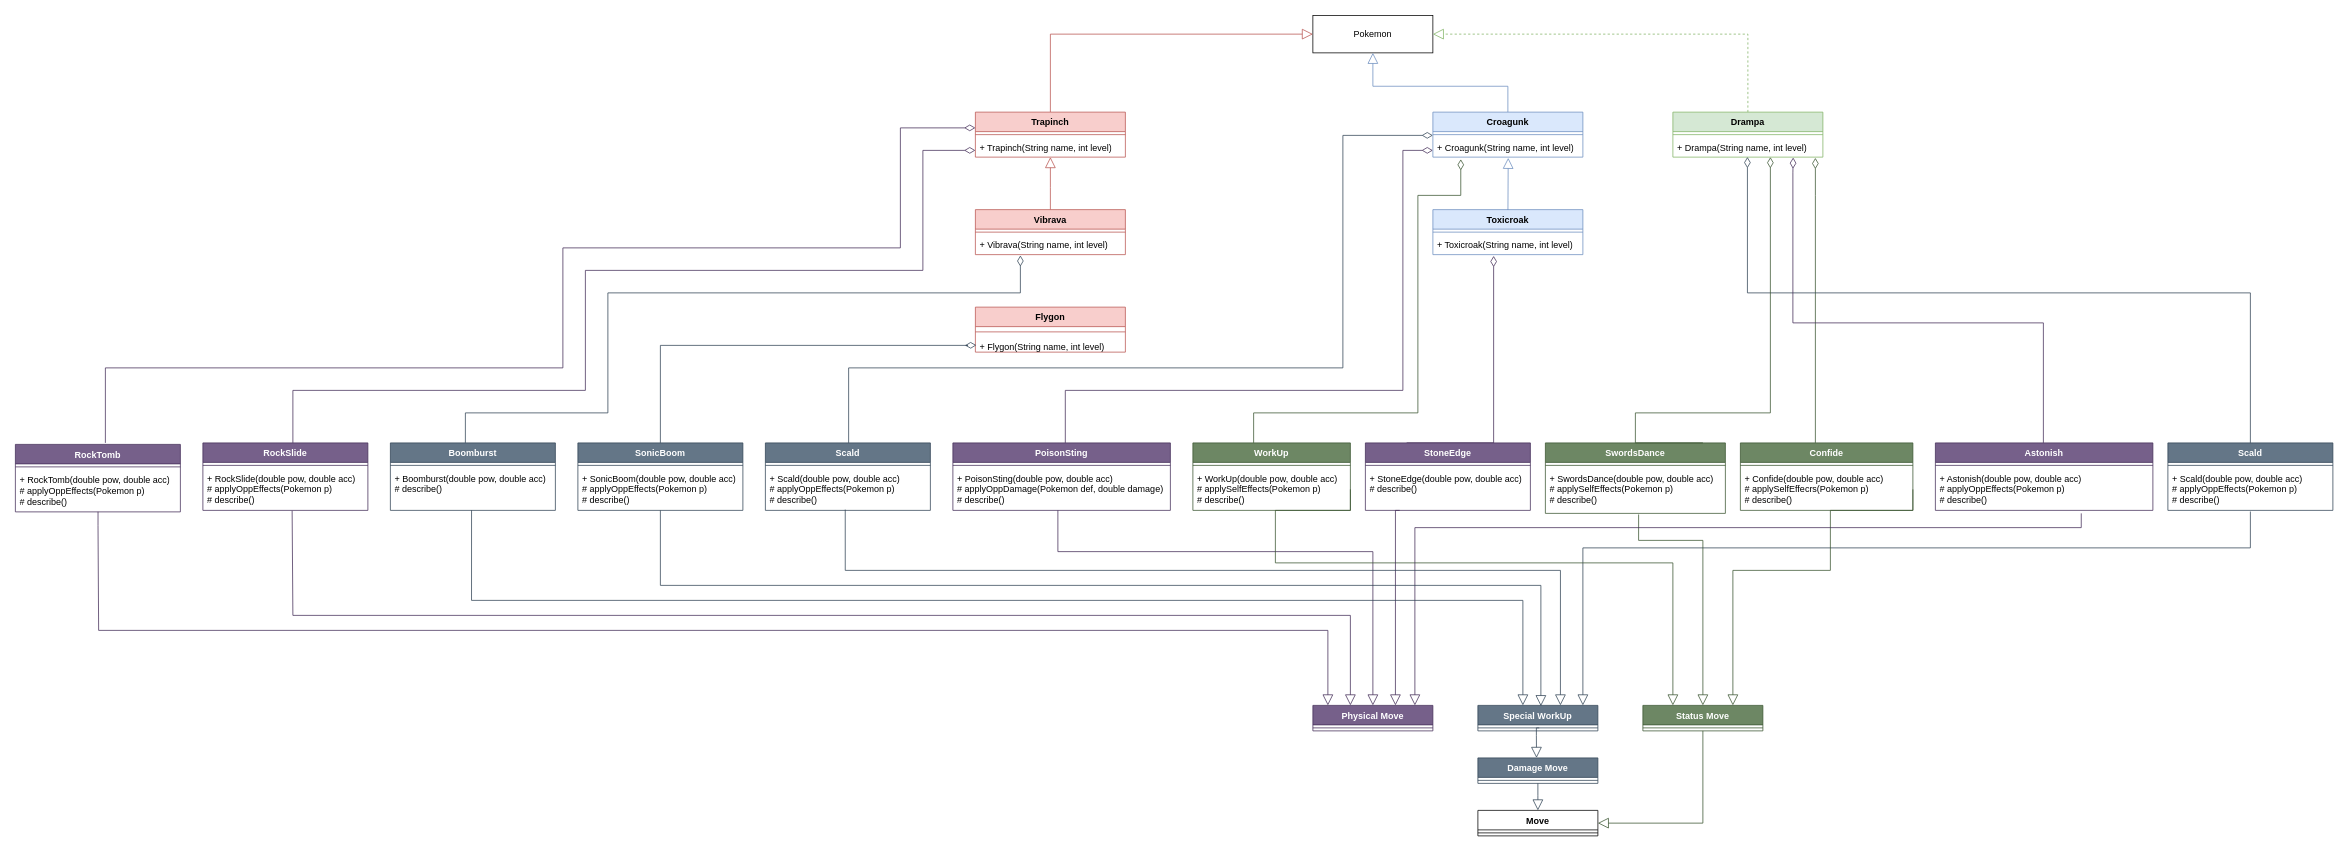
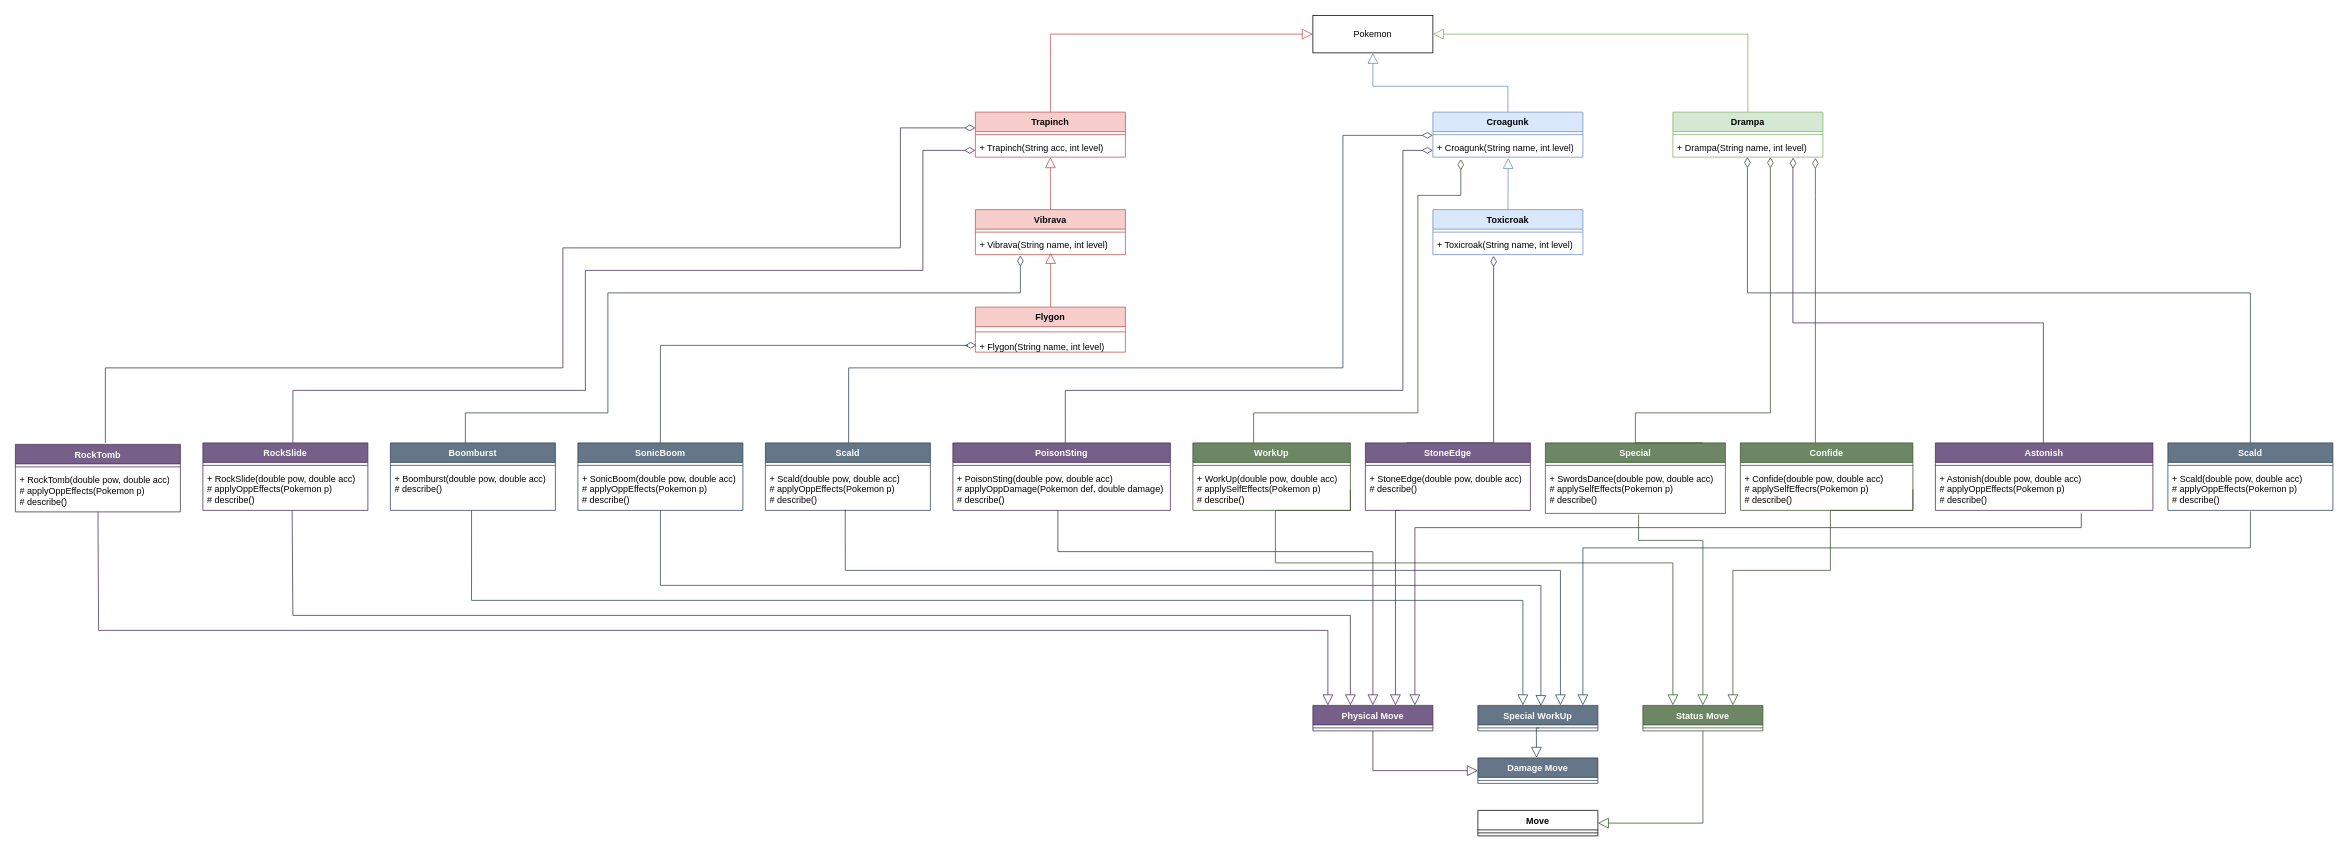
(1635, 34) -> (1635, 34)
(1051, 154) -> (1051, 154)
none -> (1051, 286)
(1635, 454) -> (1635, 454)
none -> (1401, 771)
(1538, 792) -> none
